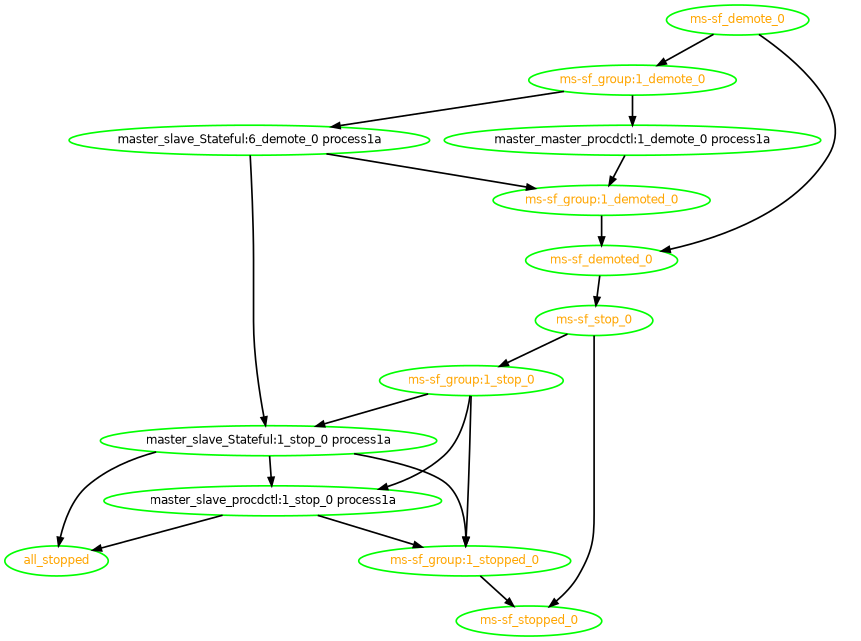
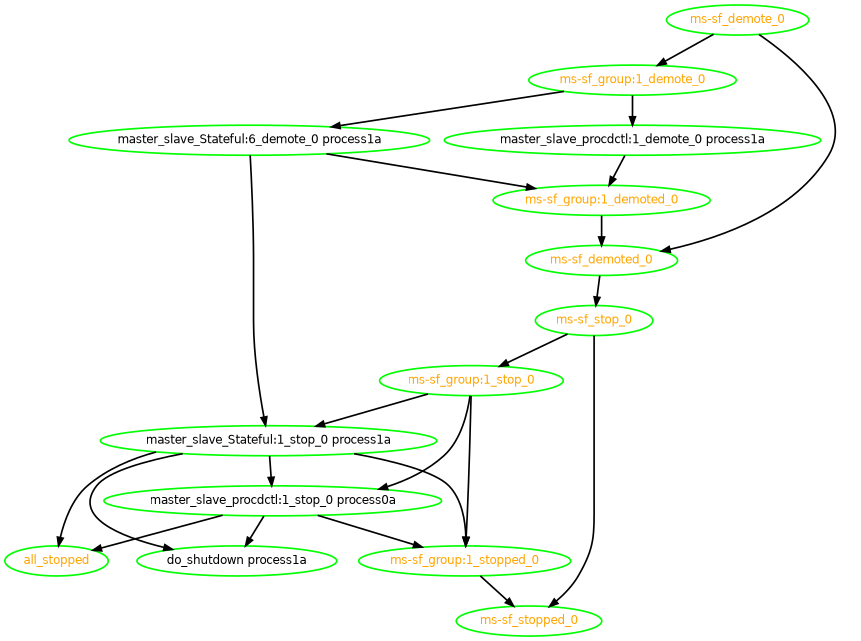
(633, 140) -> (633, 140)
(273, 501) -> (273, 501)
none -> (237, 561)
